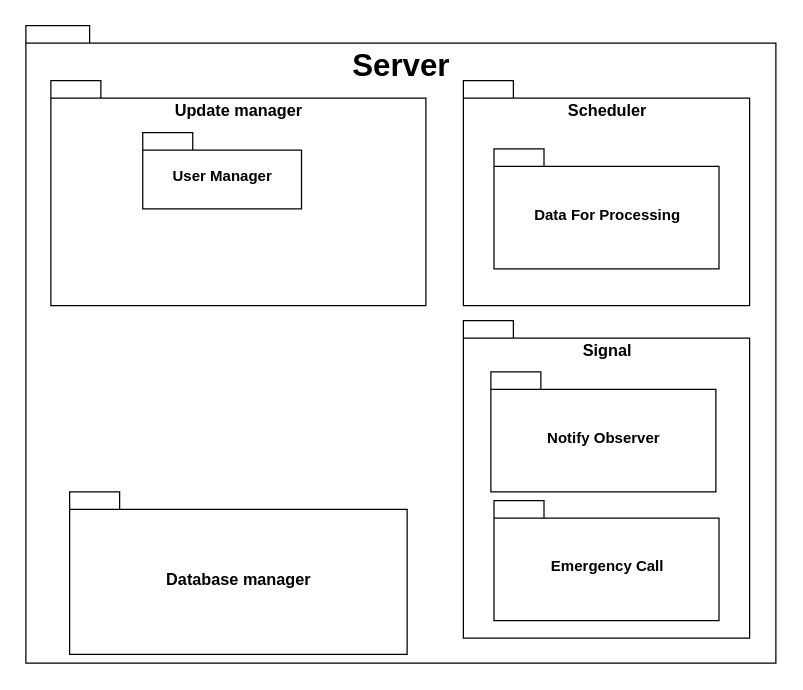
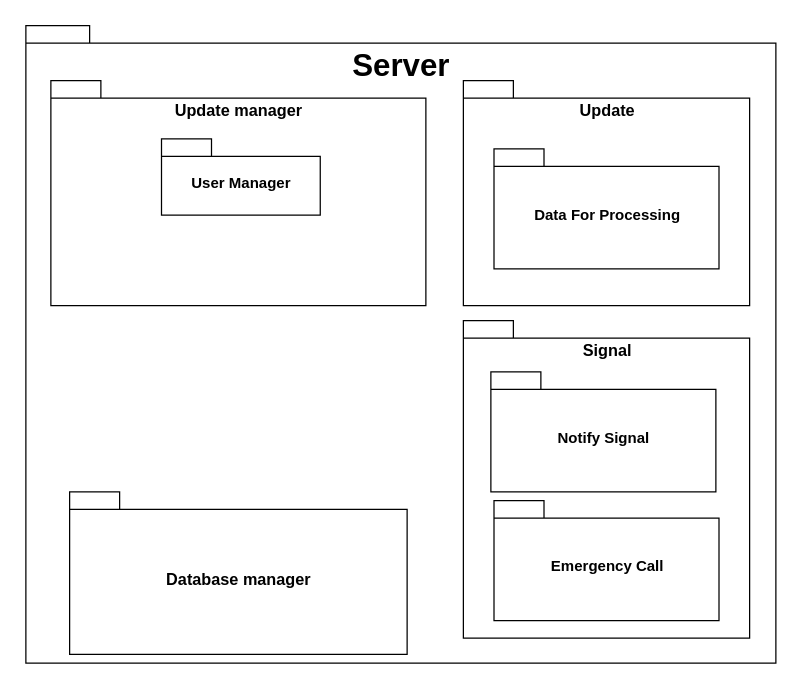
(608, 112) -> (608, 112)
(222, 171) -> (241, 177)
(604, 438) -> (604, 438)
